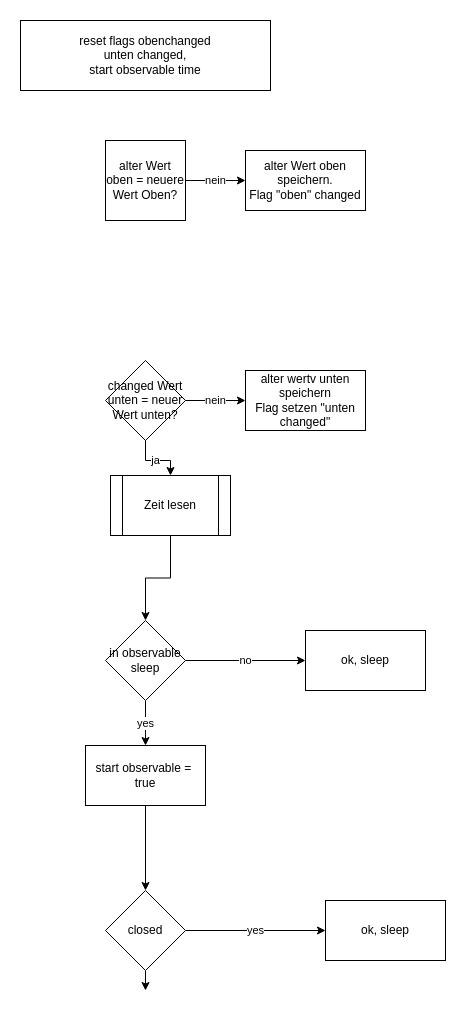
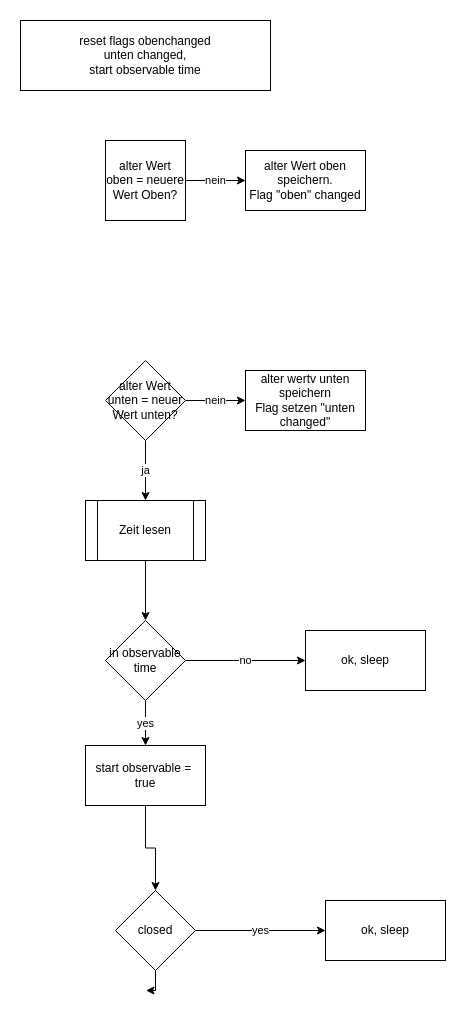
(146, 401) -> (146, 401)
(171, 506) -> (146, 531)
(146, 661) -> (146, 661)
(146, 931) -> (156, 931)
